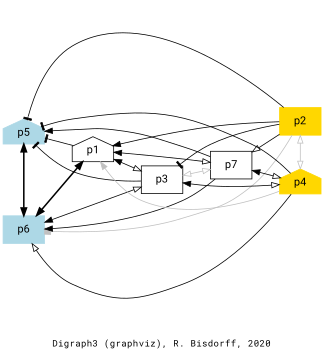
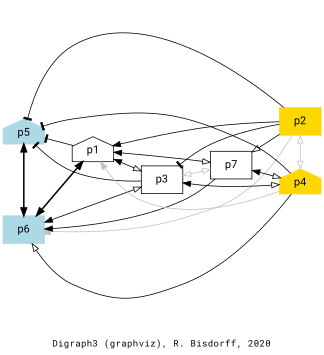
(133, 133) -> none
